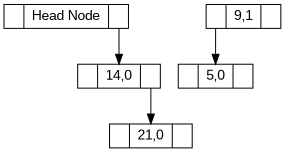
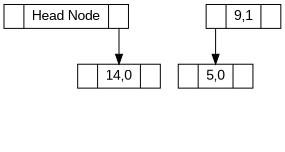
(151, 136) -> none
